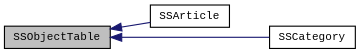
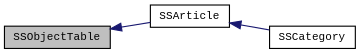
(196, 37) -> (255, 27)
